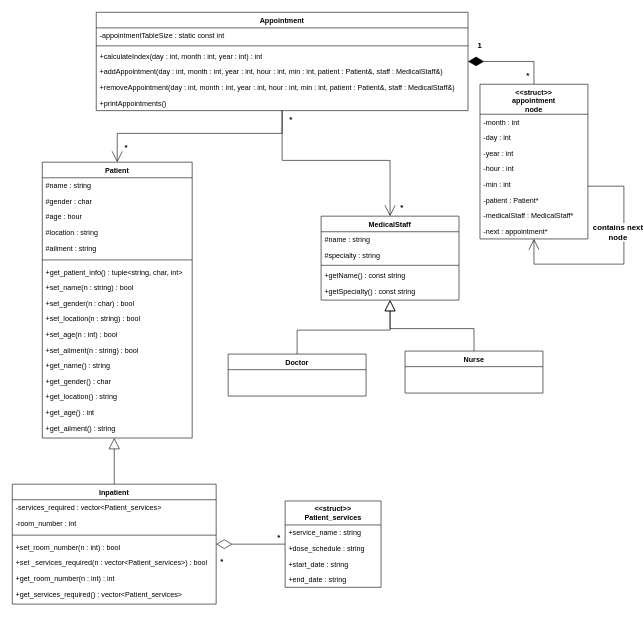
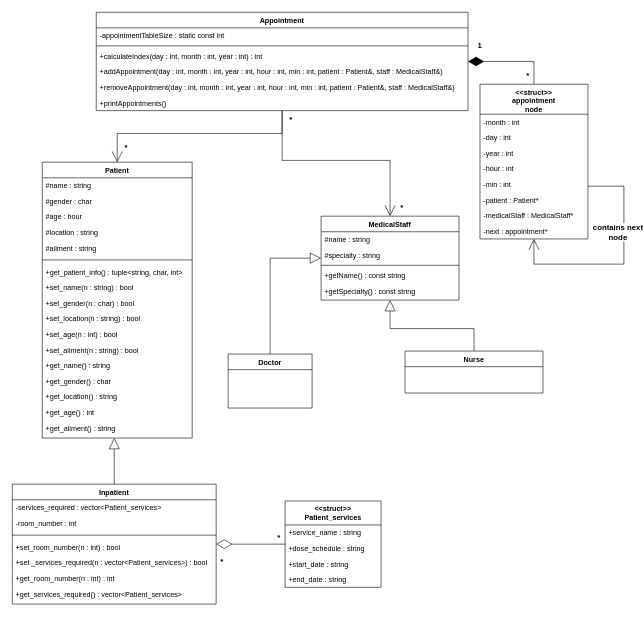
(297, 375) -> (270, 381)
